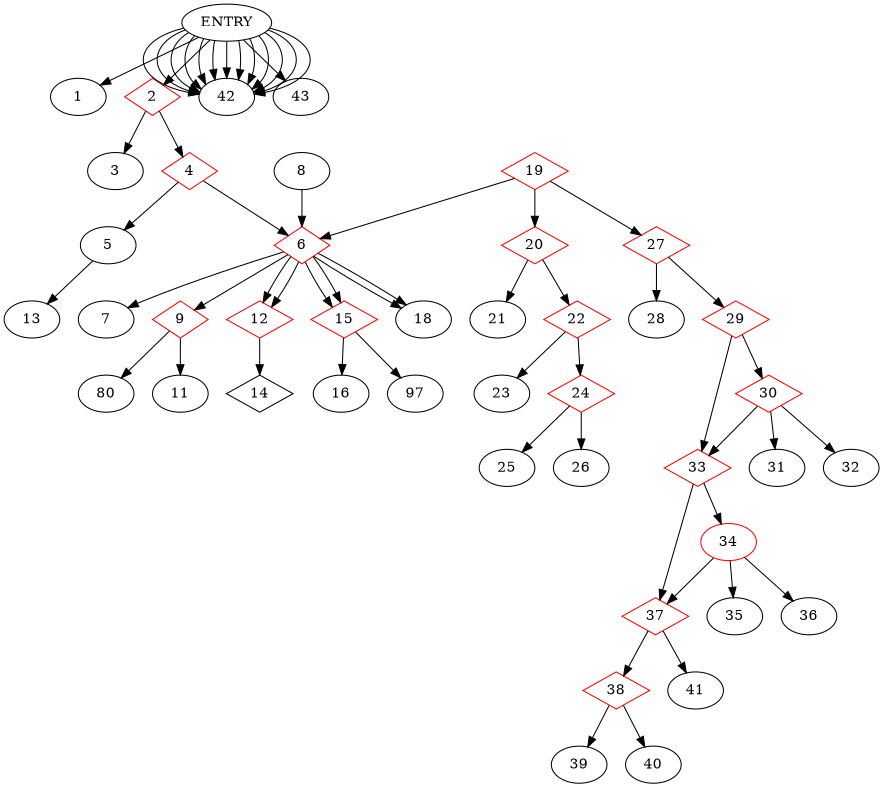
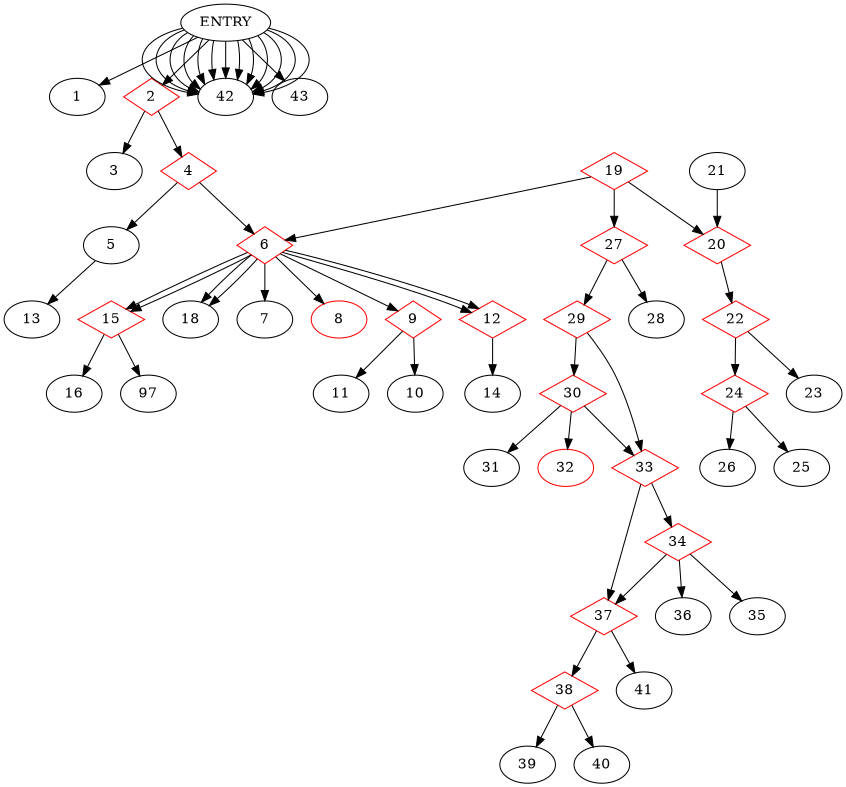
(302, 171) -> (339, 319)
(302, 203) -> (296, 277)
(519, 276) -> (717, 203)
(106, 394) -> (415, 394)
(260, 394) -> (493, 394)
(851, 468) -> (566, 468)
(729, 542) -> (678, 542)
